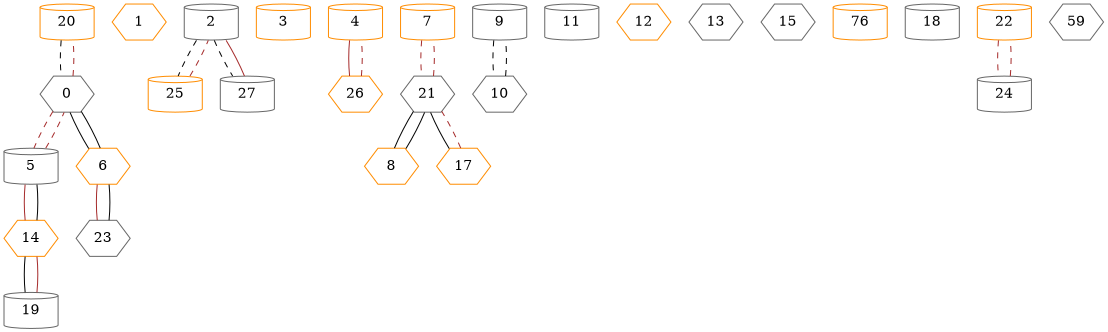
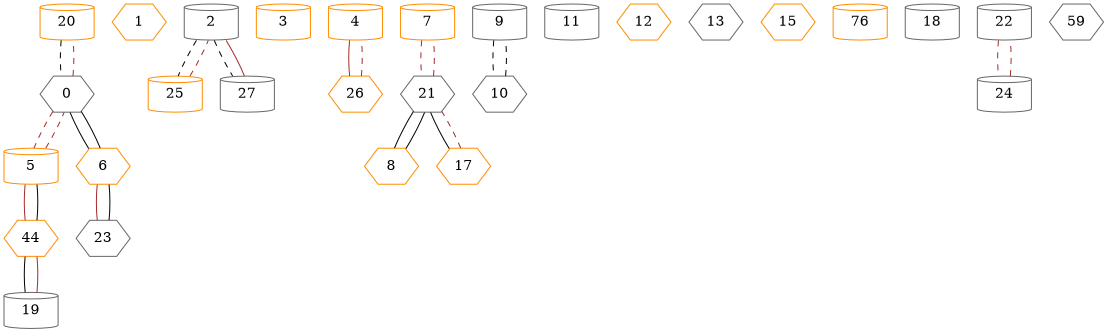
(788, 22) -> (788, 22)
(1004, 22) -> (1004, 22)
(31, 166) -> (31, 166)
(31, 238) -> (31, 238)
